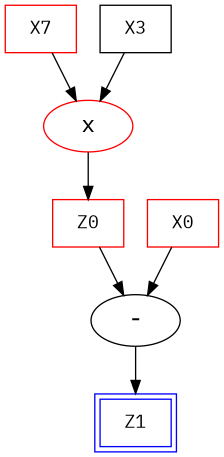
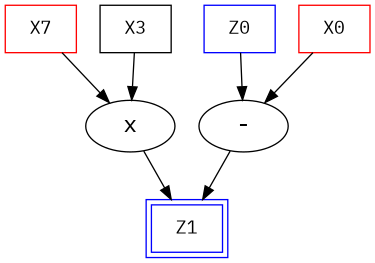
(88, 126) -> (130, 126)
(88, 169) -> (154, 170)
(88, 223) -> (240, 29)
